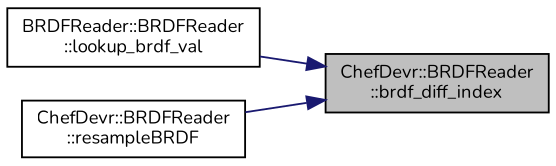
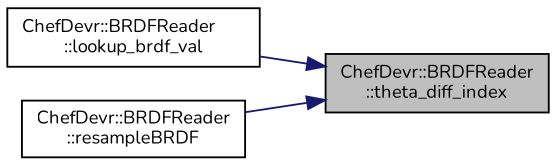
(134, 37) -> (134, 37)
(437, 83) -> (437, 83)
